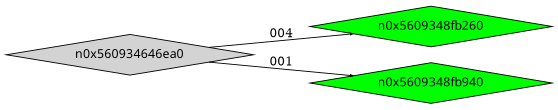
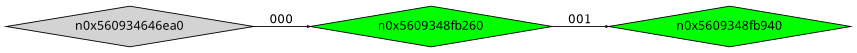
(282, 34) -> (282, 20)
(280, 69) -> (579, 26)
